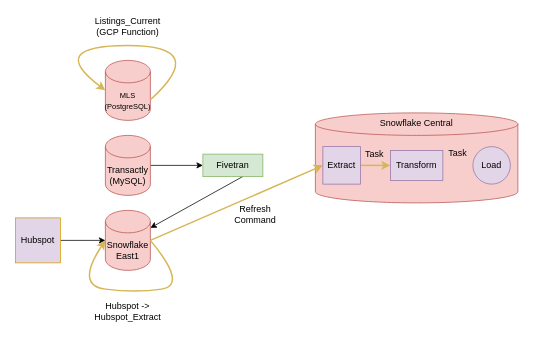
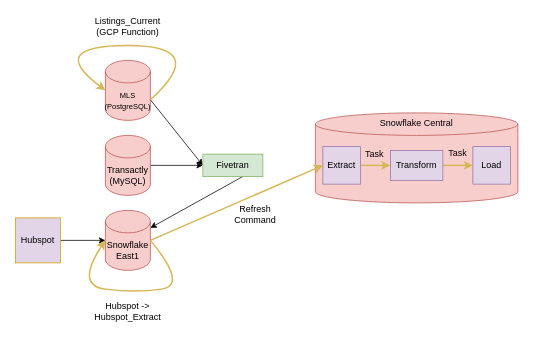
none -> (175, 130)
none -> (454, 165)
(492, 165) -> (492, 165)
